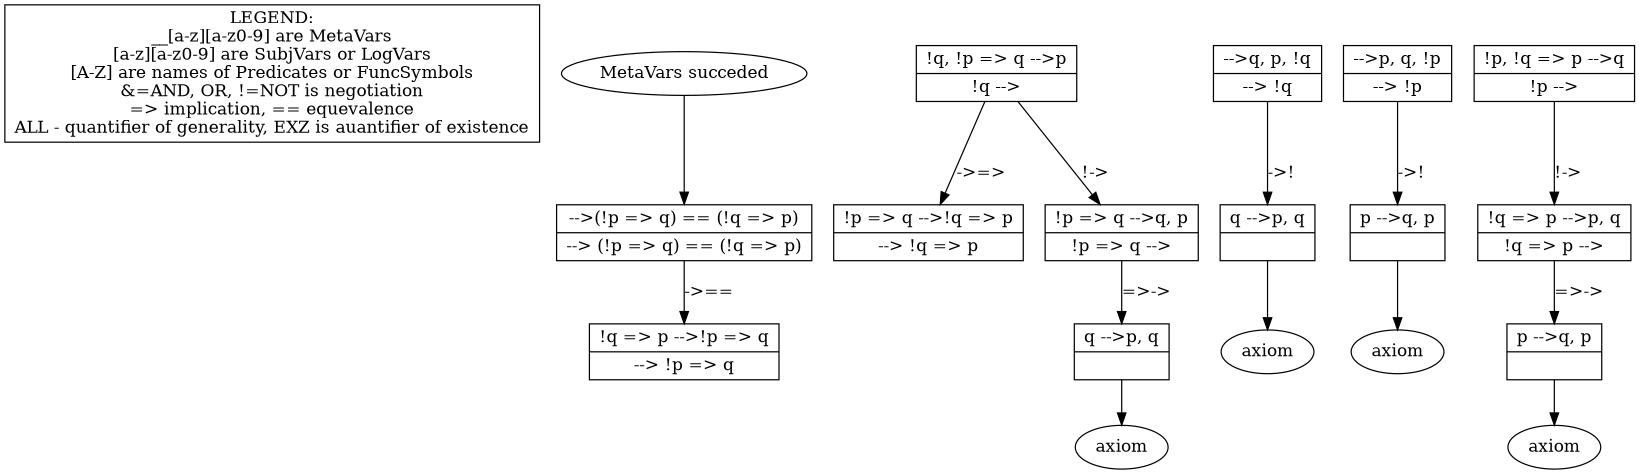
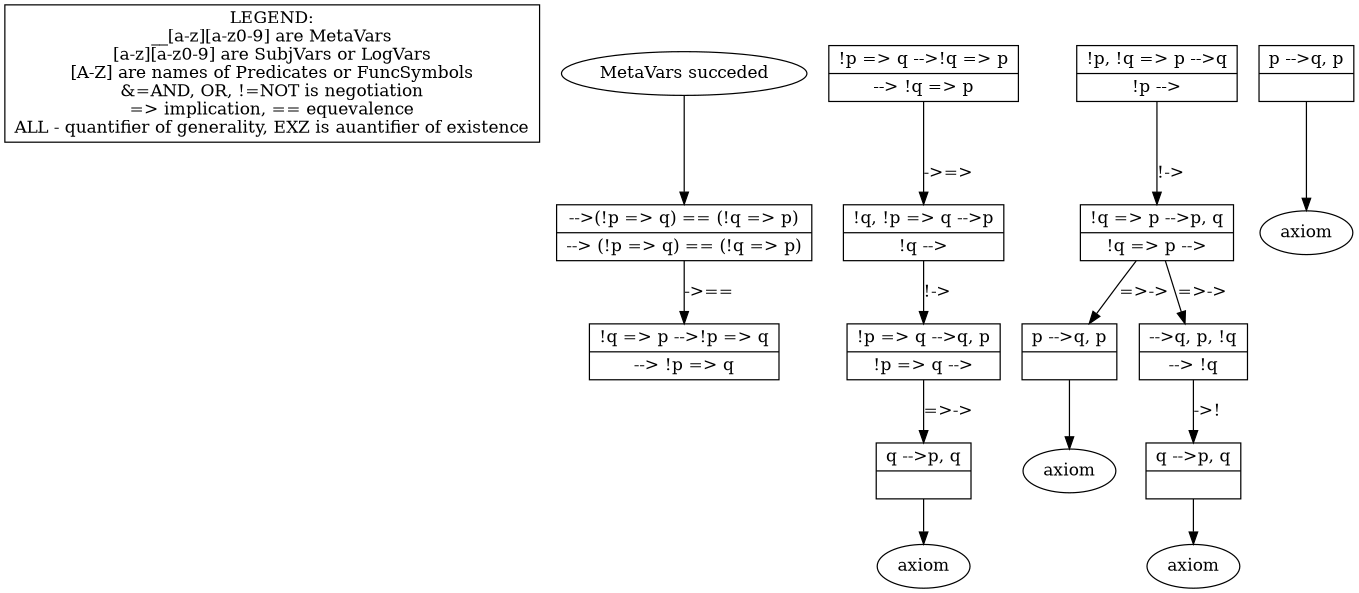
(1398, 74) -> none
(965, 147) -> (924, 147)
none -> (1173, 287)
